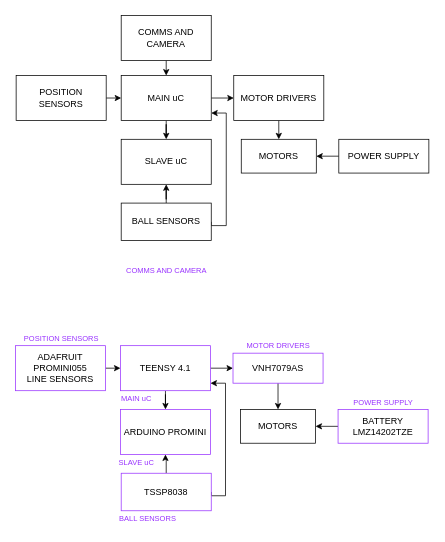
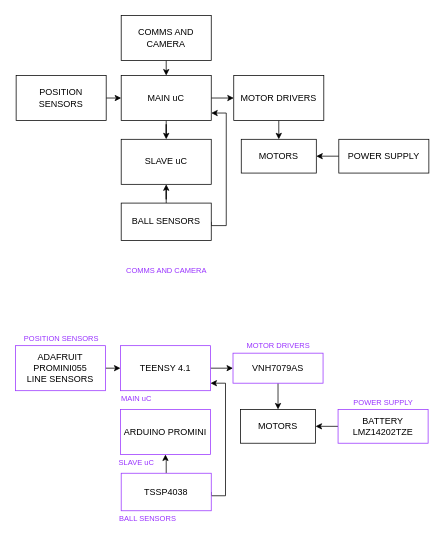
(165, 402) -> none
(166, 492) -> (166, 492)
